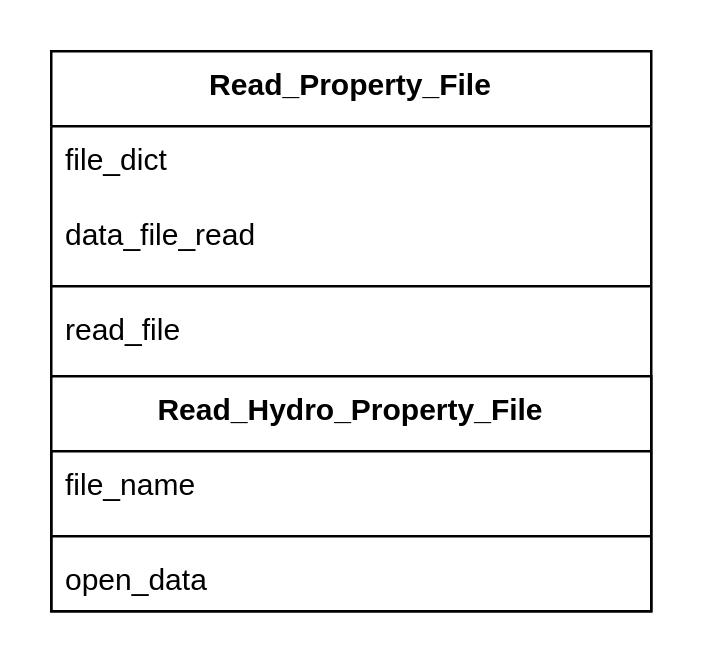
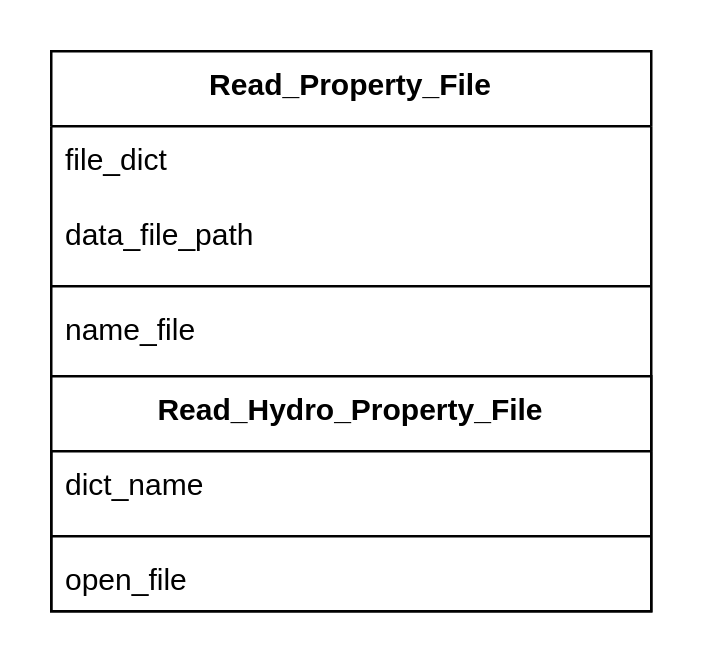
(176, 237) -> (176, 237)
(134, 332) -> (134, 332)
(134, 487) -> (138, 487)
(142, 582) -> (134, 582)
